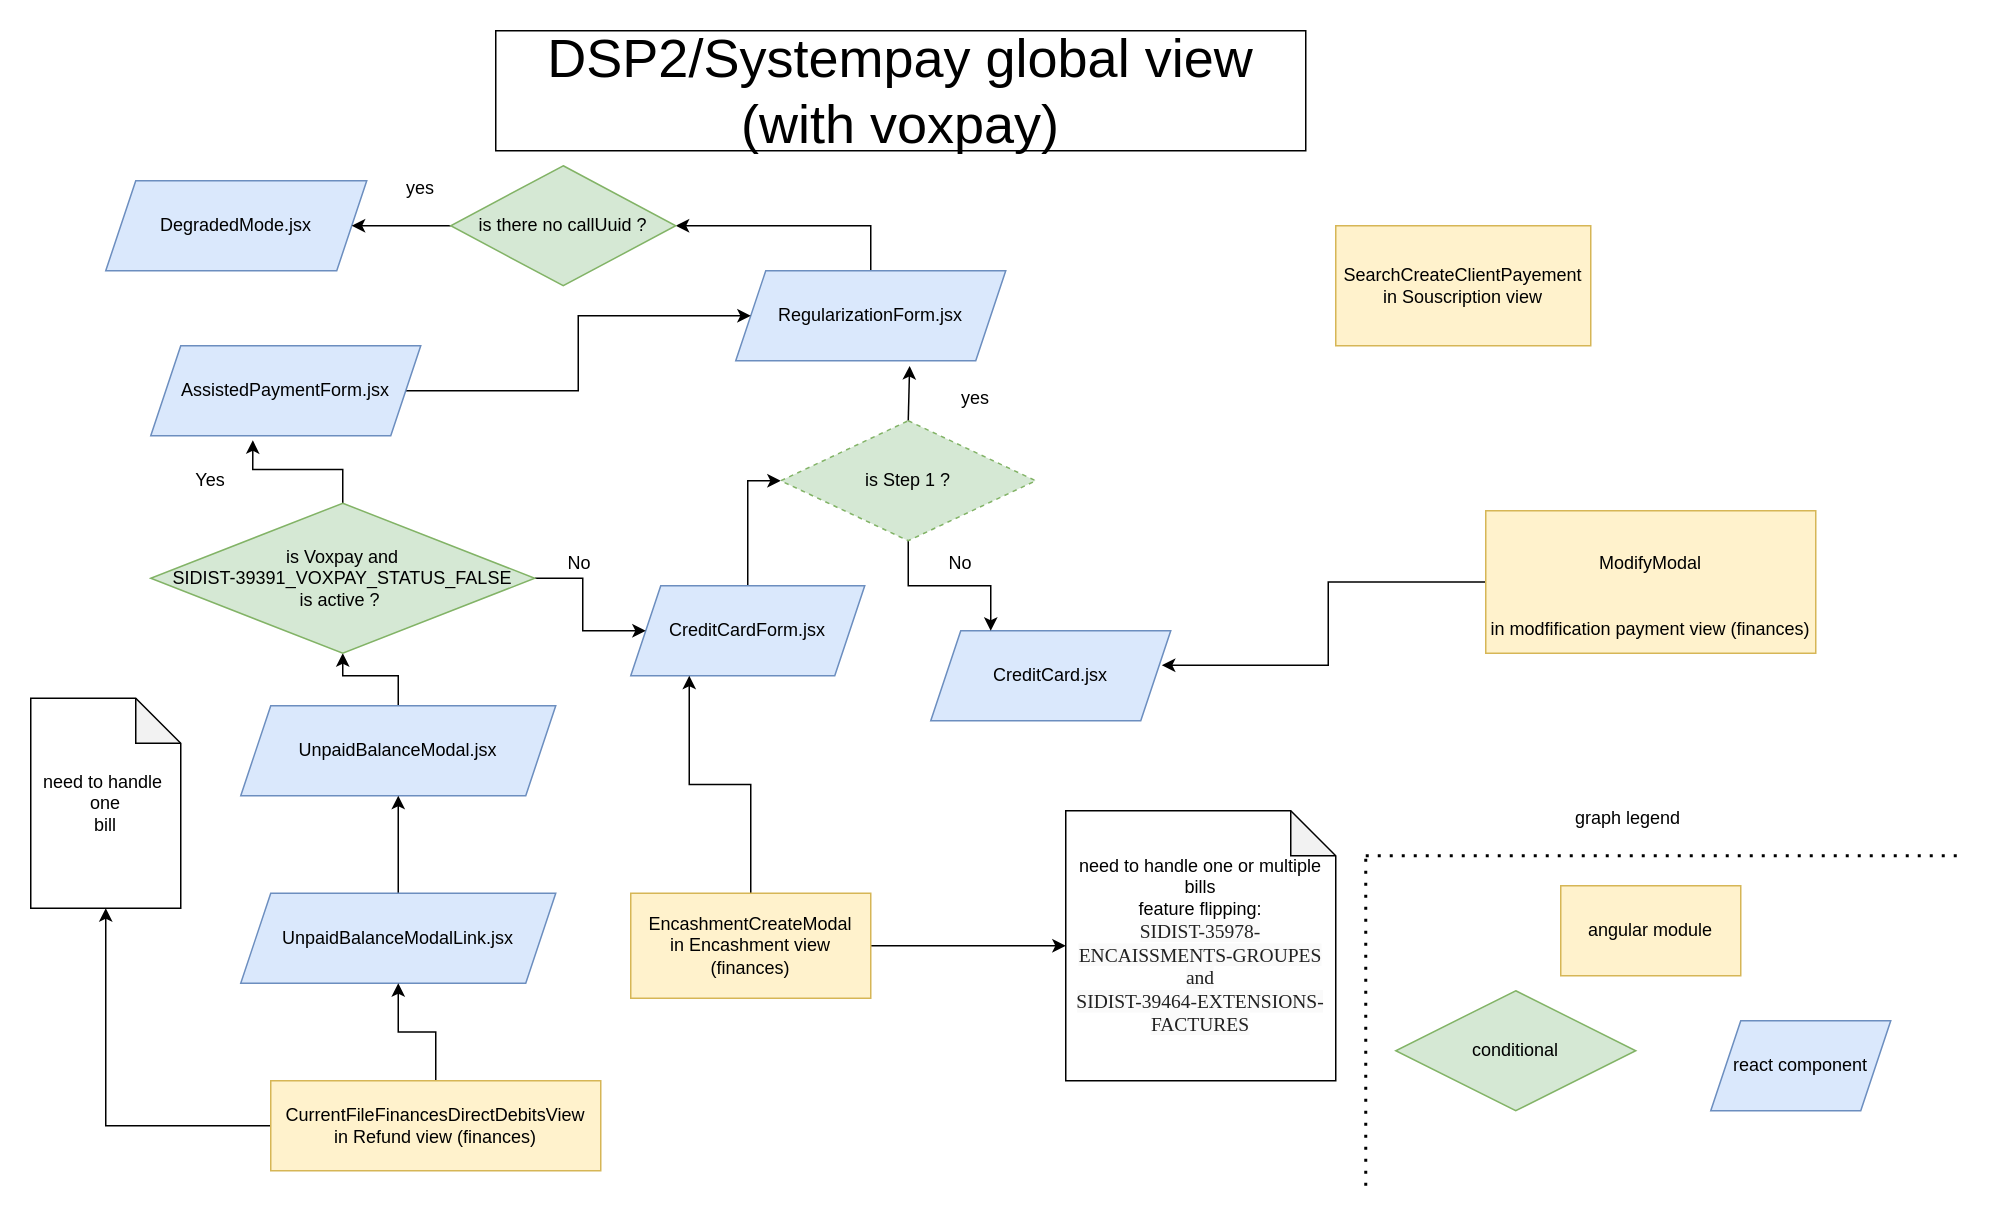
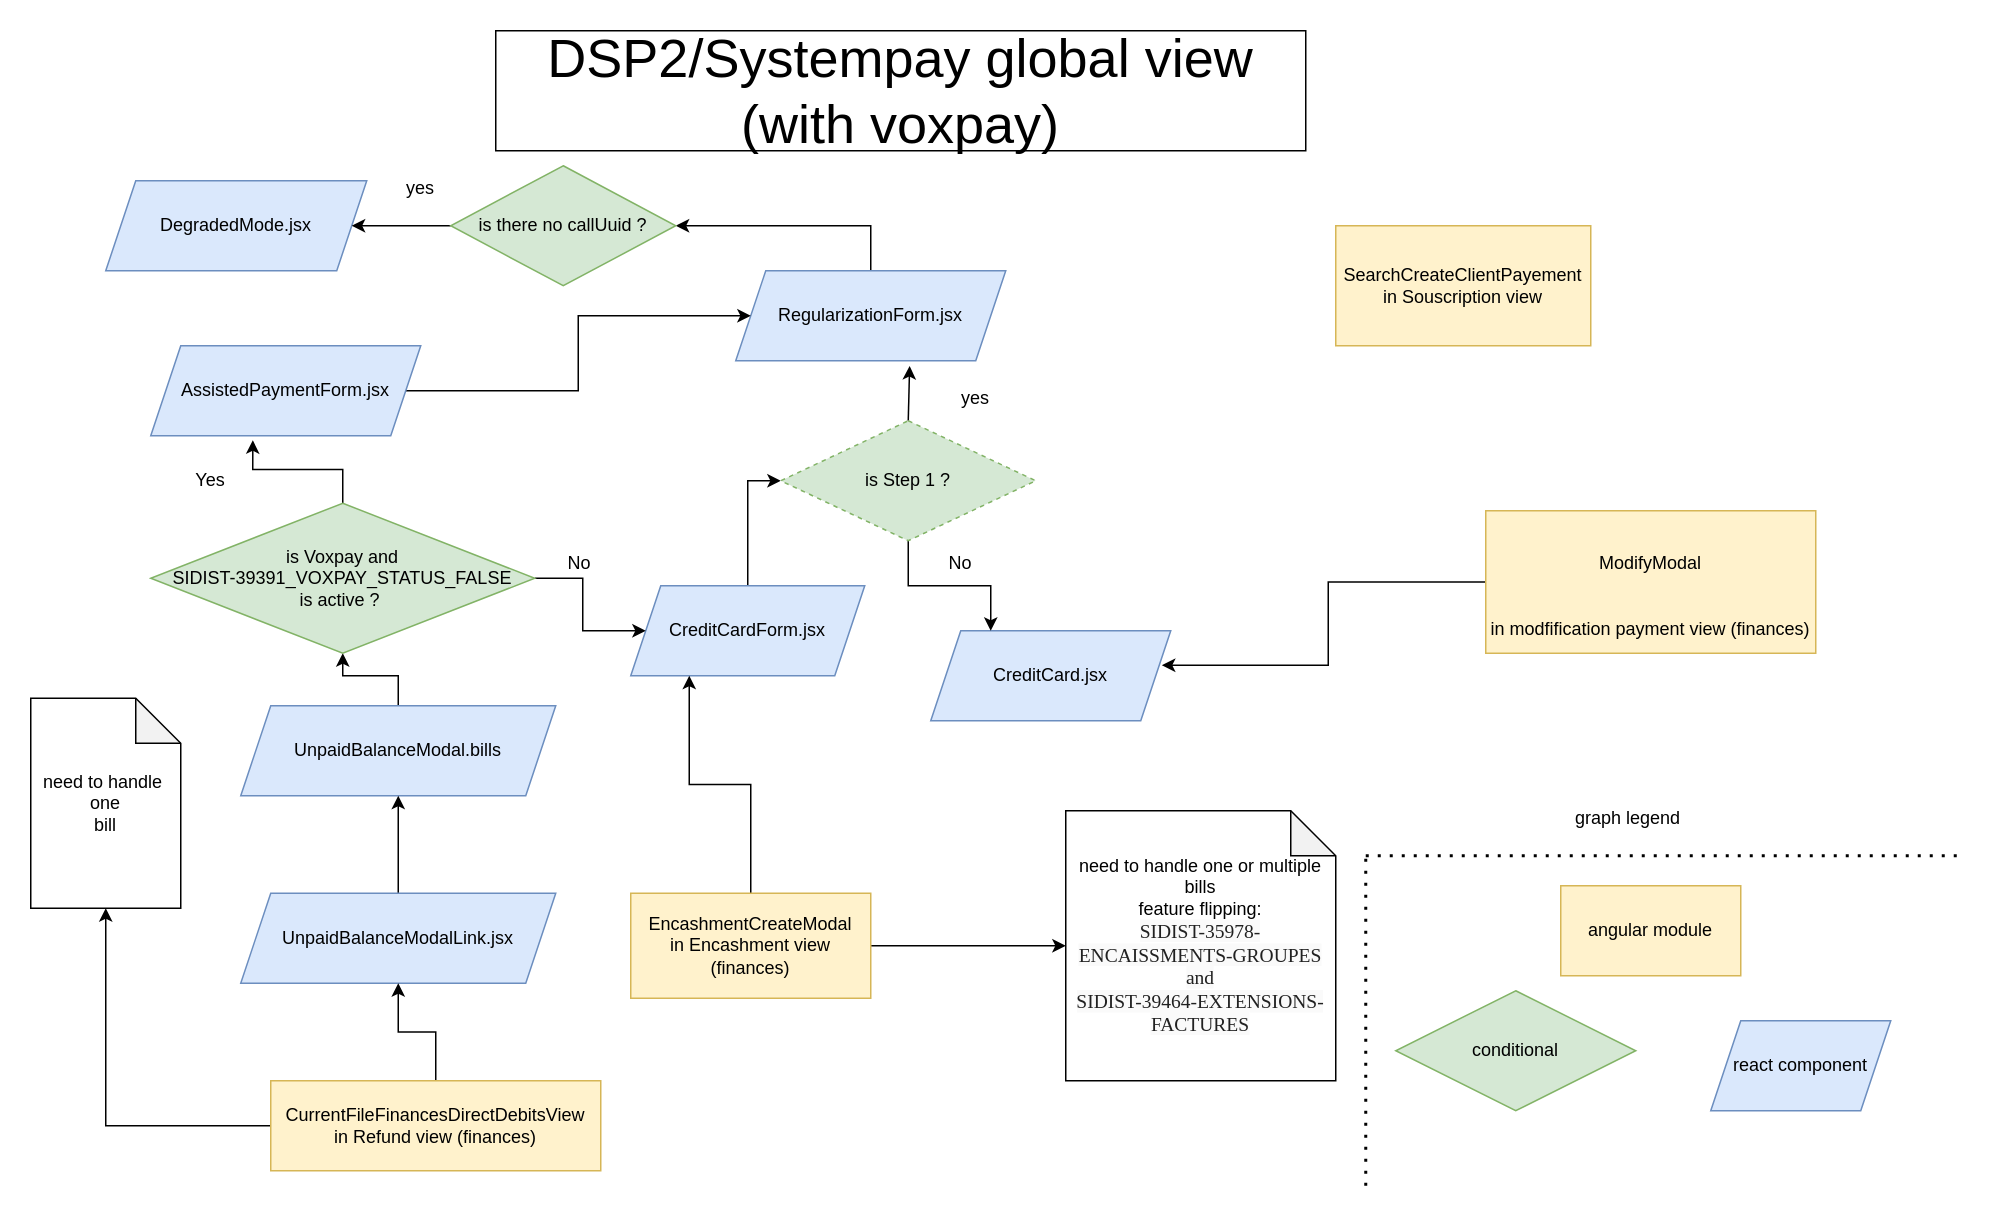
(398, 751) -> (398, 751)
